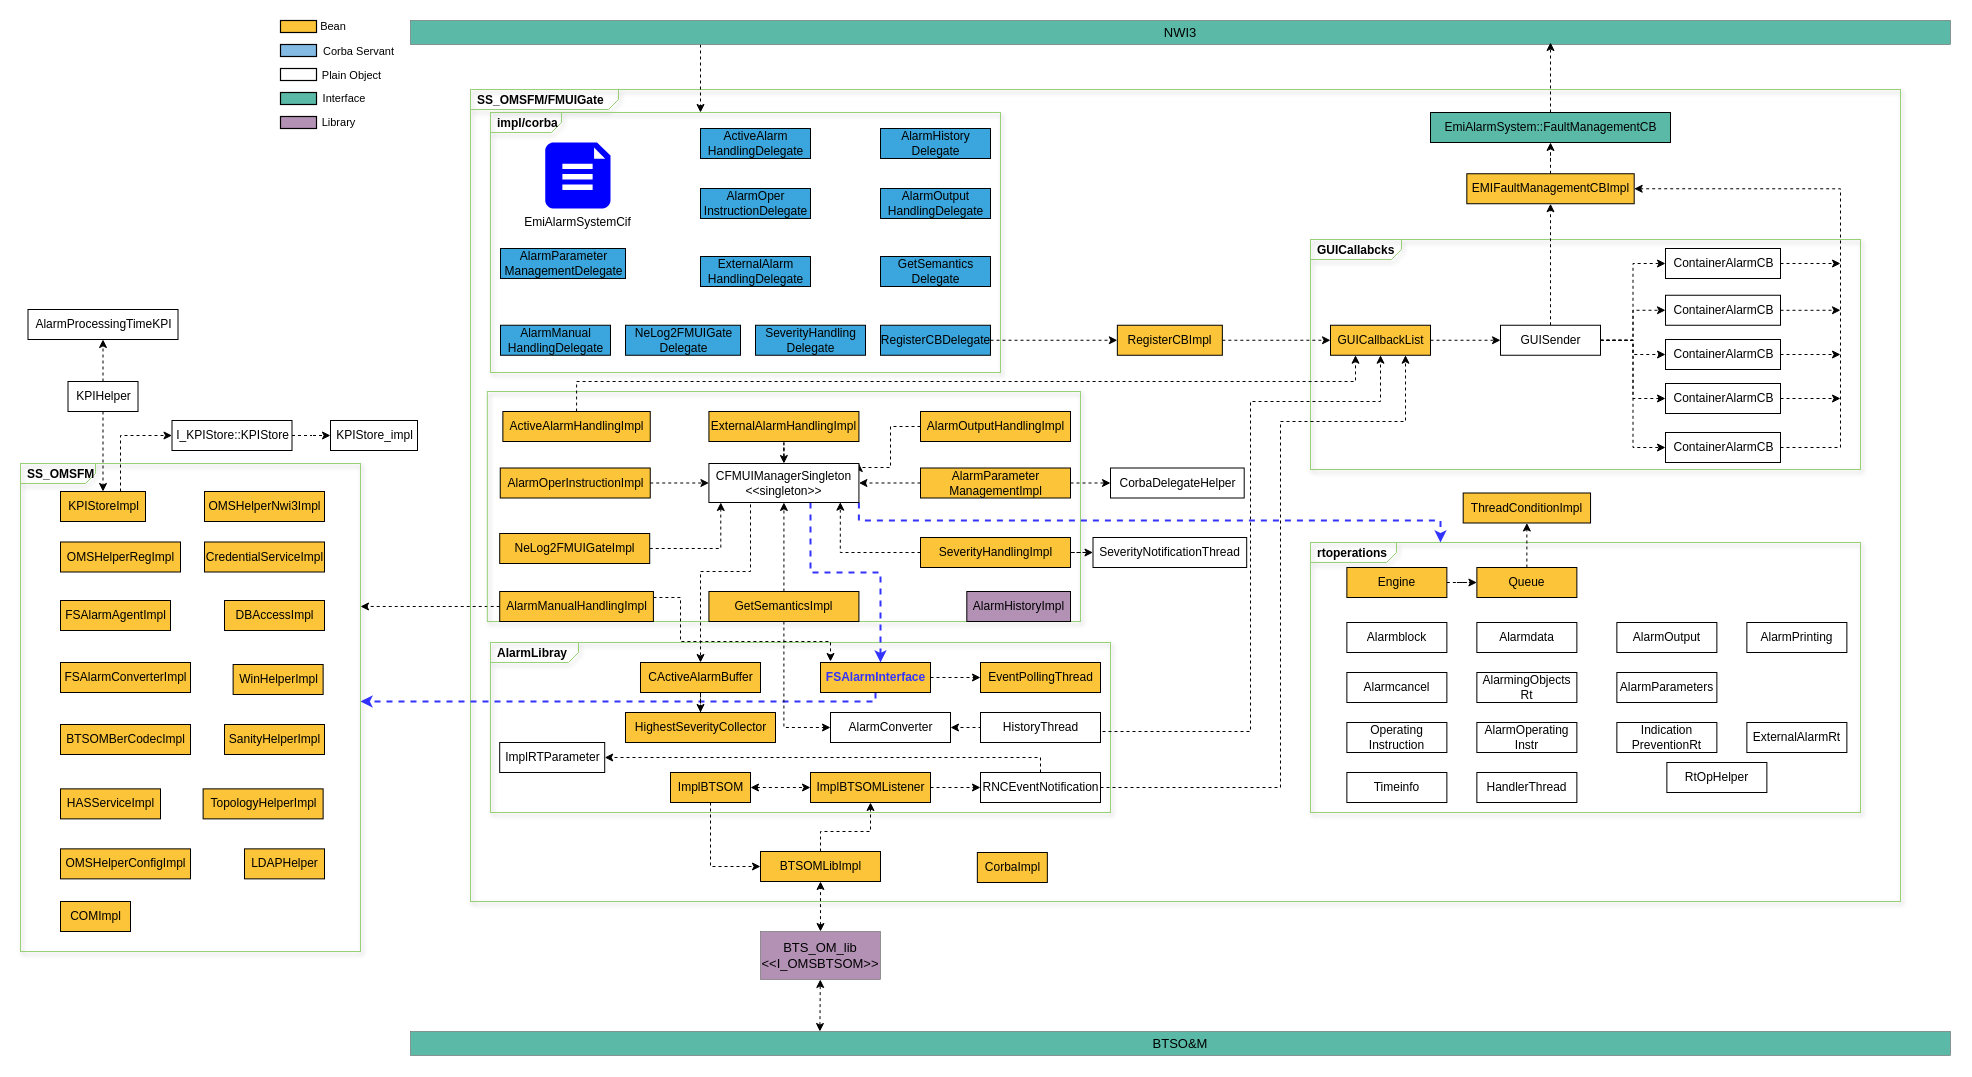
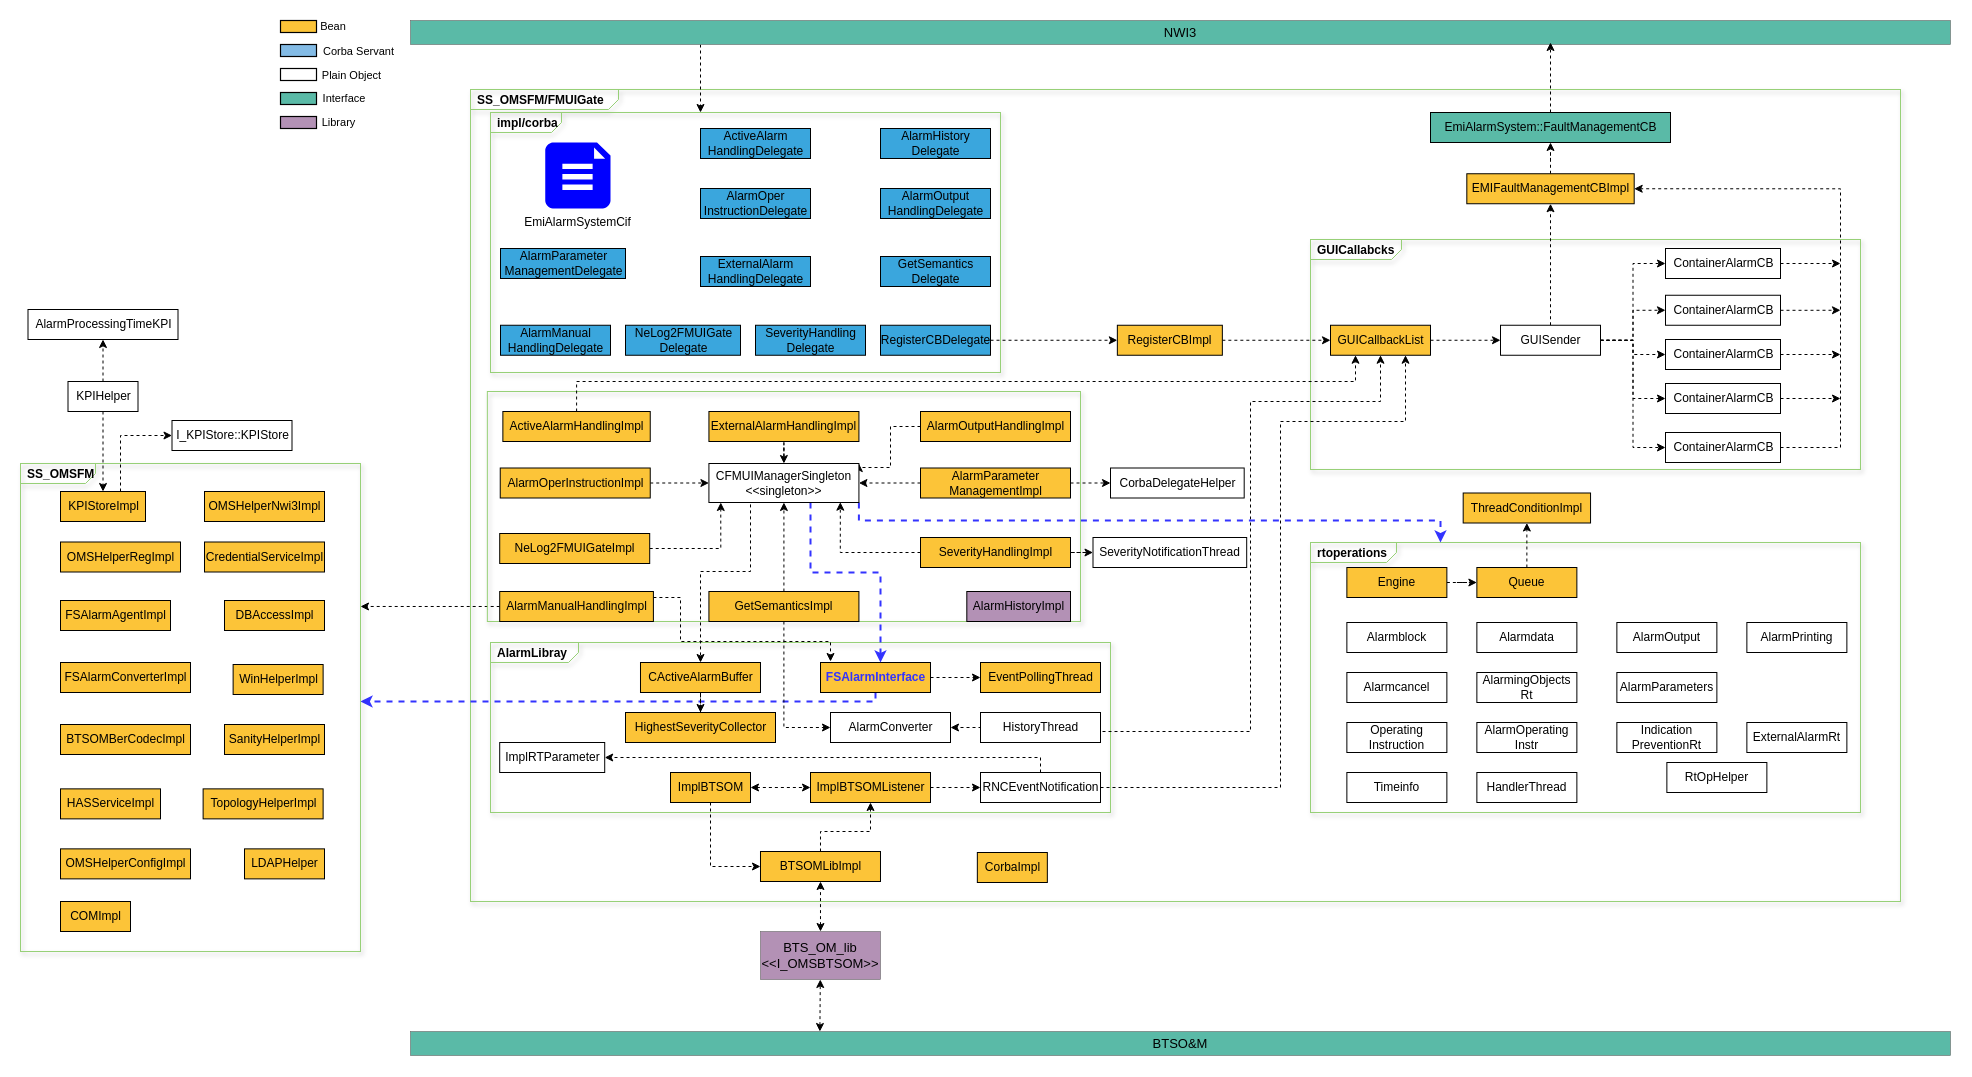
(309, 436) -> none
(374, 436) -> none
